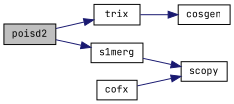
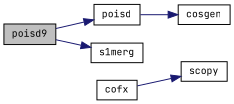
(117, 15) -> (117, 15)
(30, 34) -> (30, 34)
(157, 61) -> none
